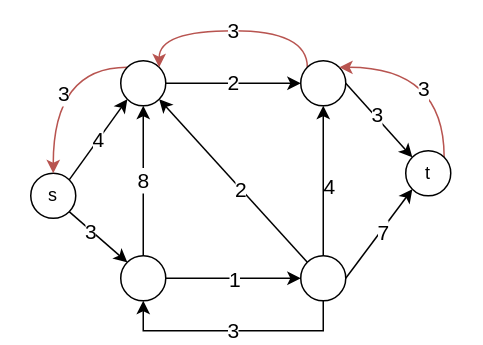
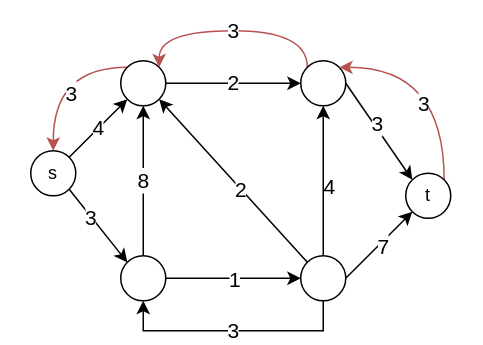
(428, 173) -> (428, 196)
(53, 196) -> (53, 173)
